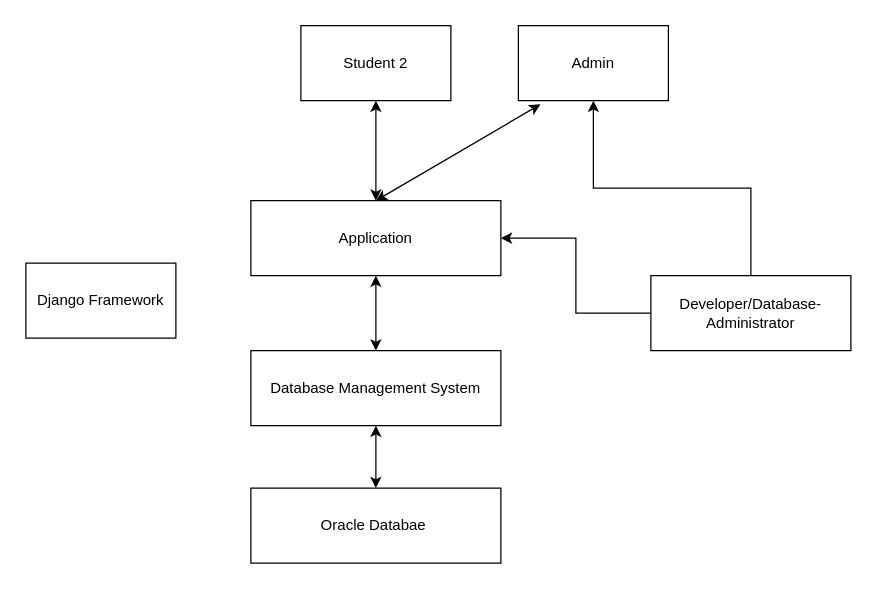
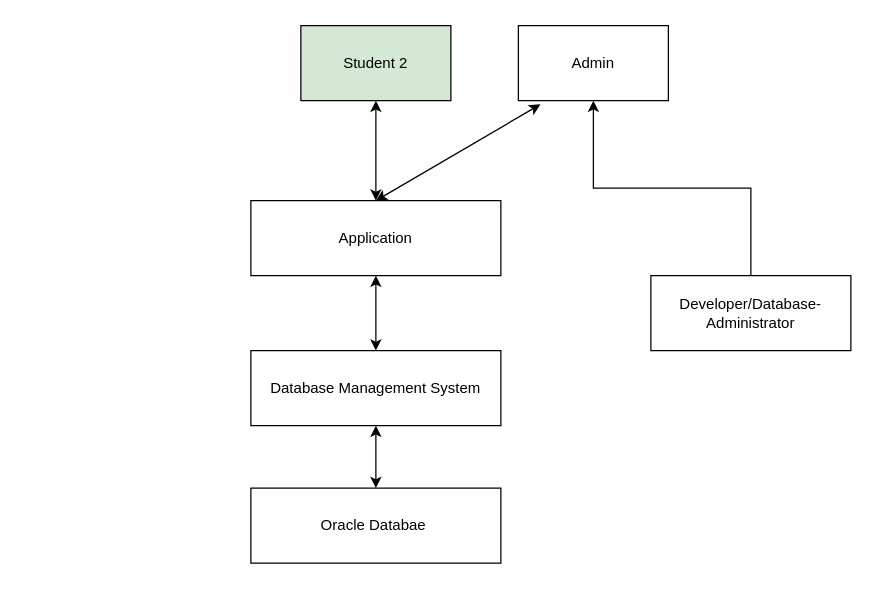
(376, 63) -> (376, 63)
(576, 280) -> none
(101, 301) -> none
